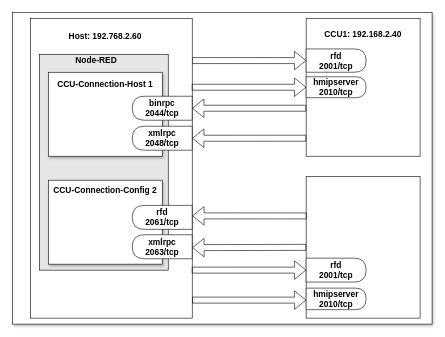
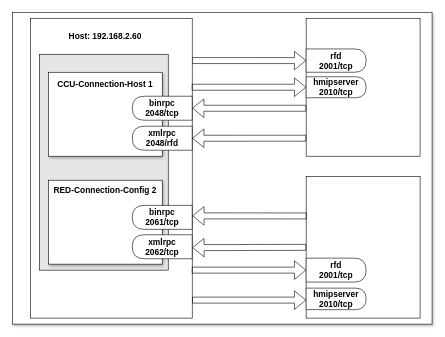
(363, 34) -> none
(105, 36) -> (105, 36)
(96, 60) -> none
(162, 108) -> (162, 108)
(162, 138) -> (162, 138)
(105, 191) -> (105, 191)
(162, 218) -> (162, 218)
(162, 247) -> (162, 247)
